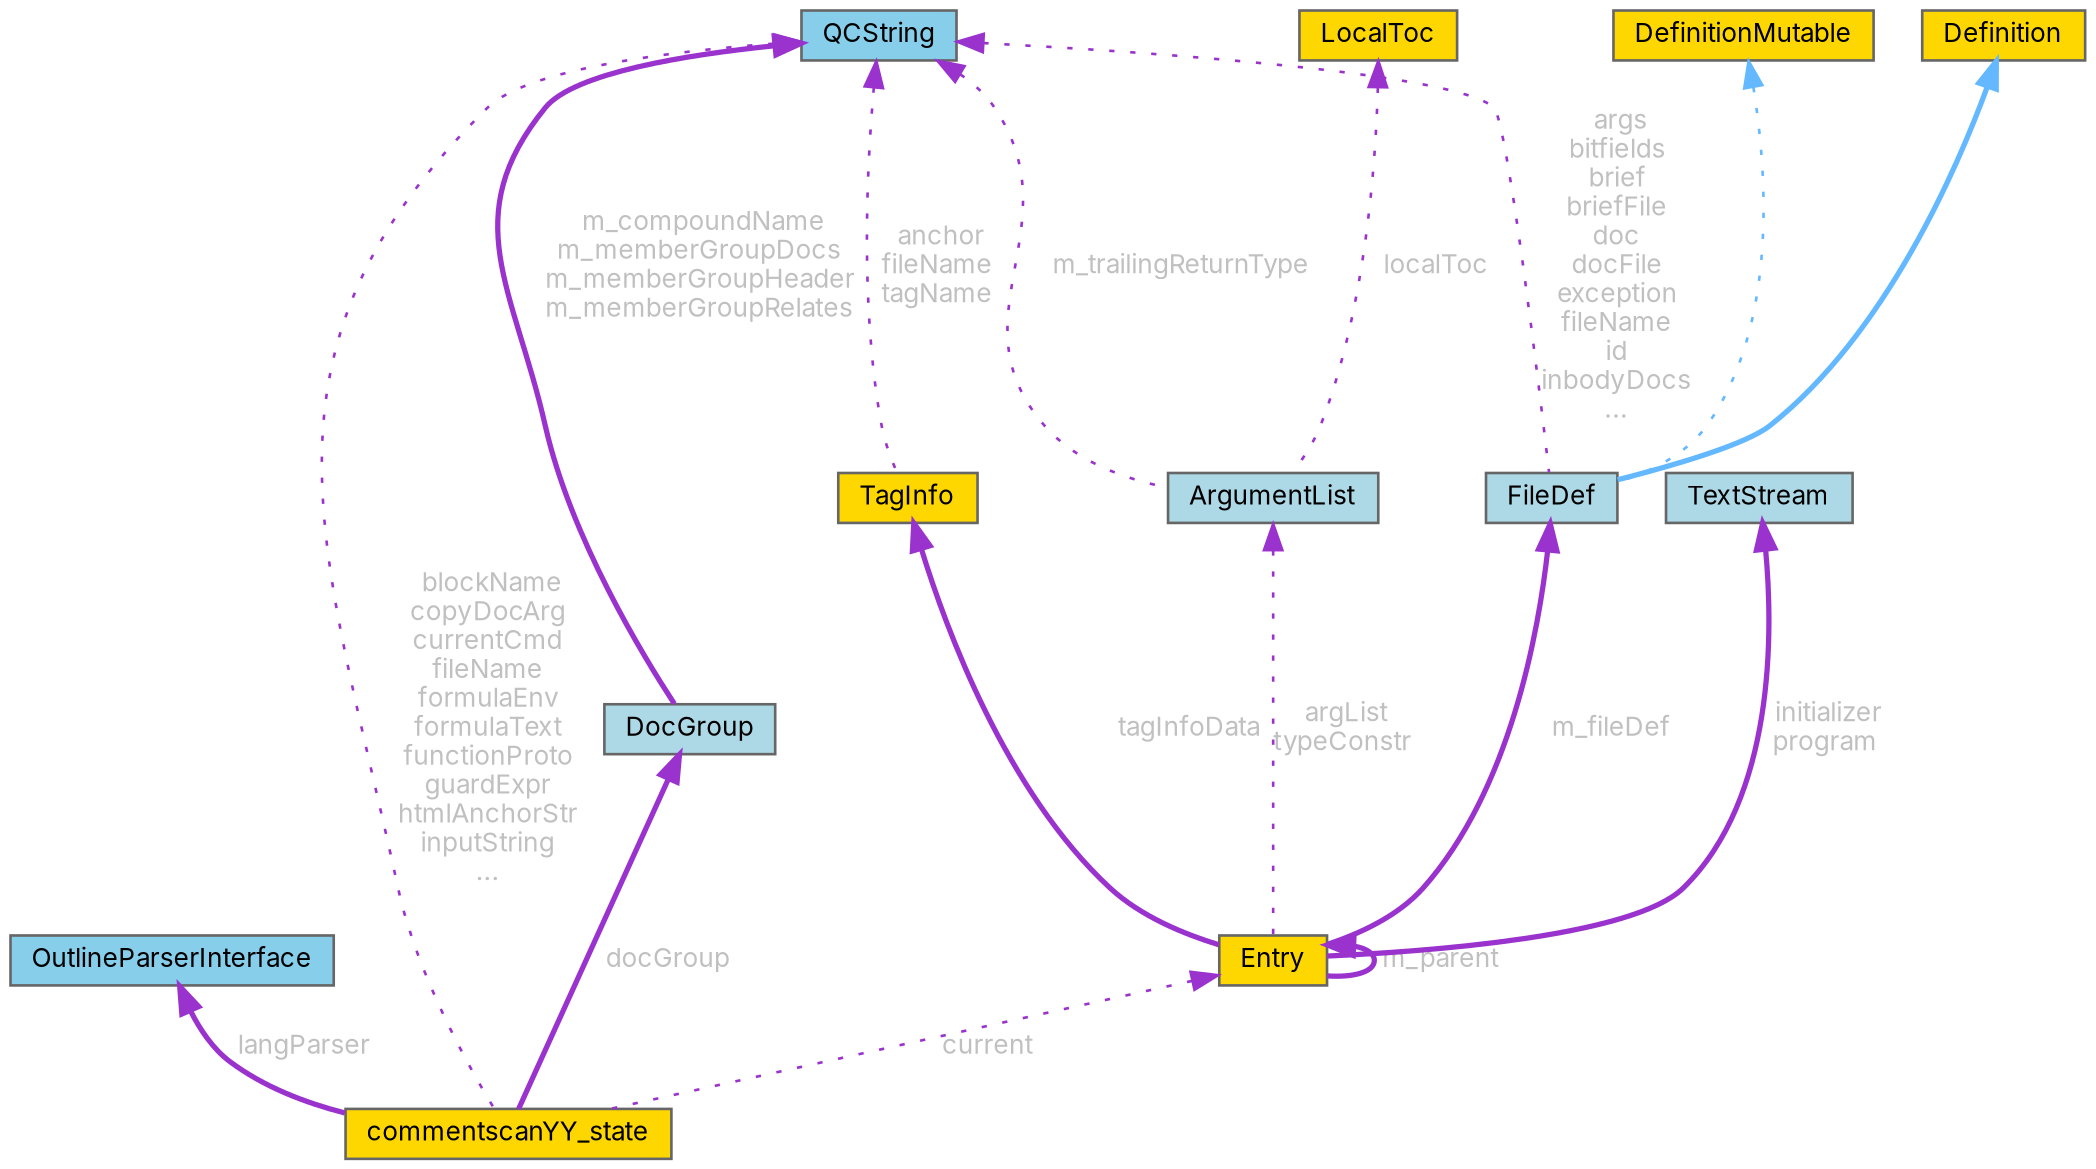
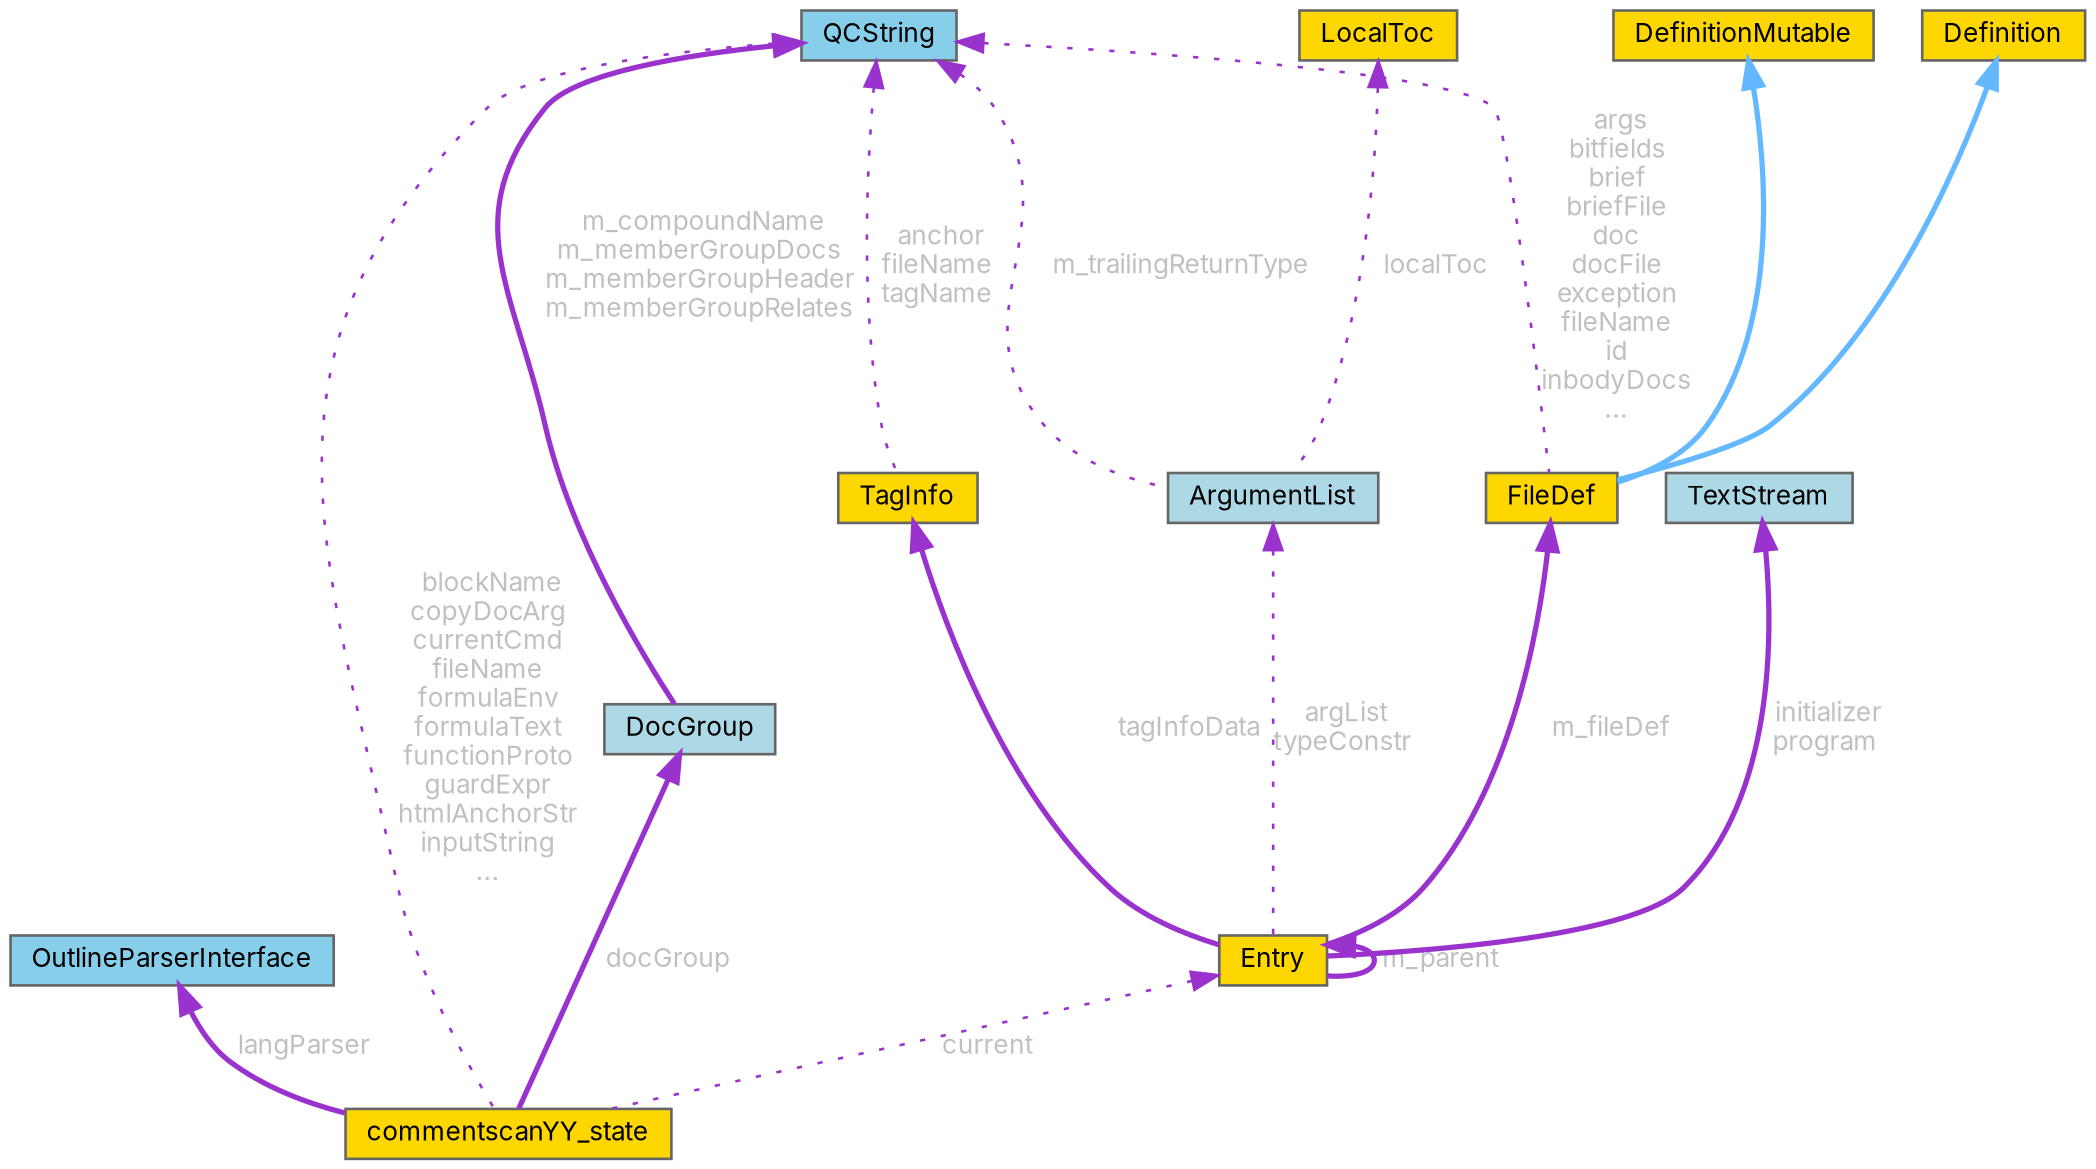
(1753, 314) -> (1753, 314)
(1552, 498) -> (1552, 498)
